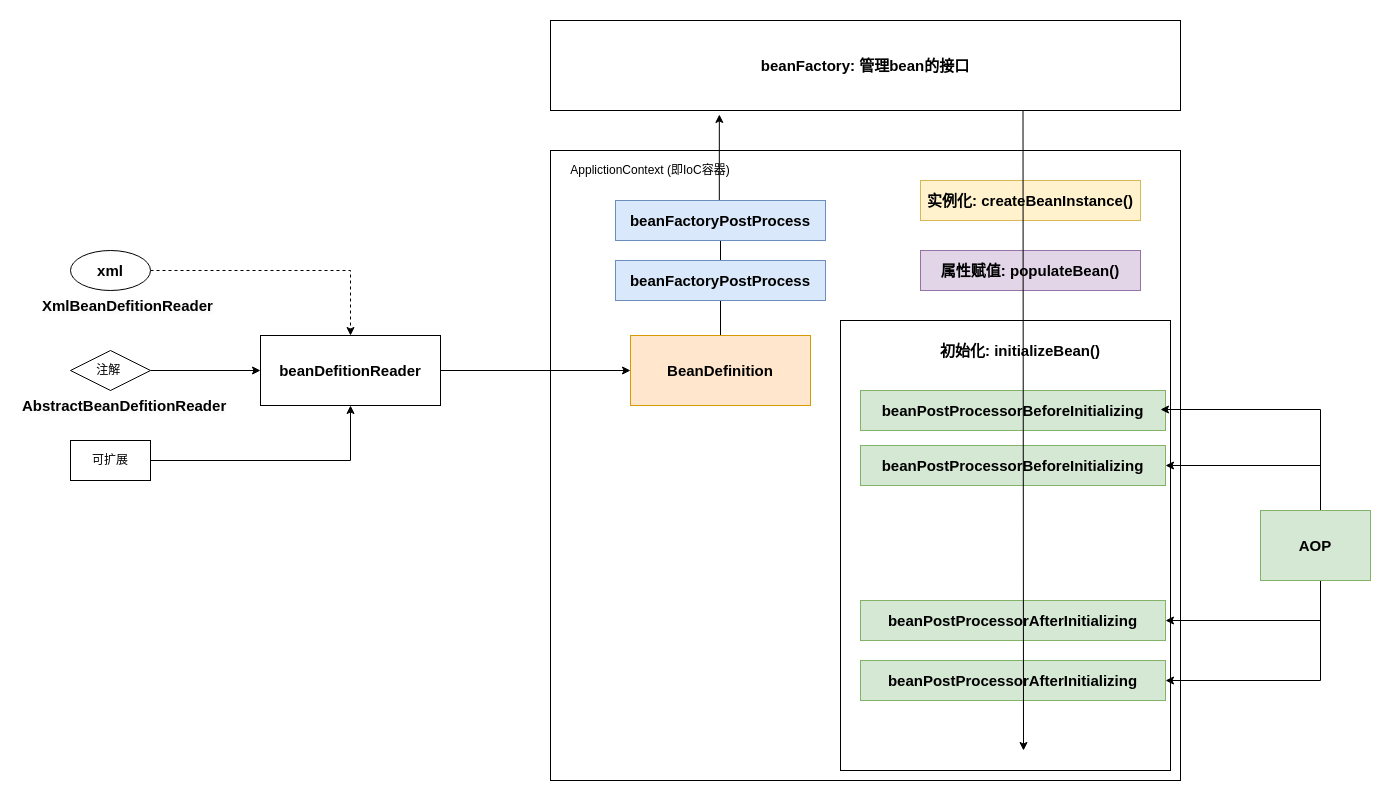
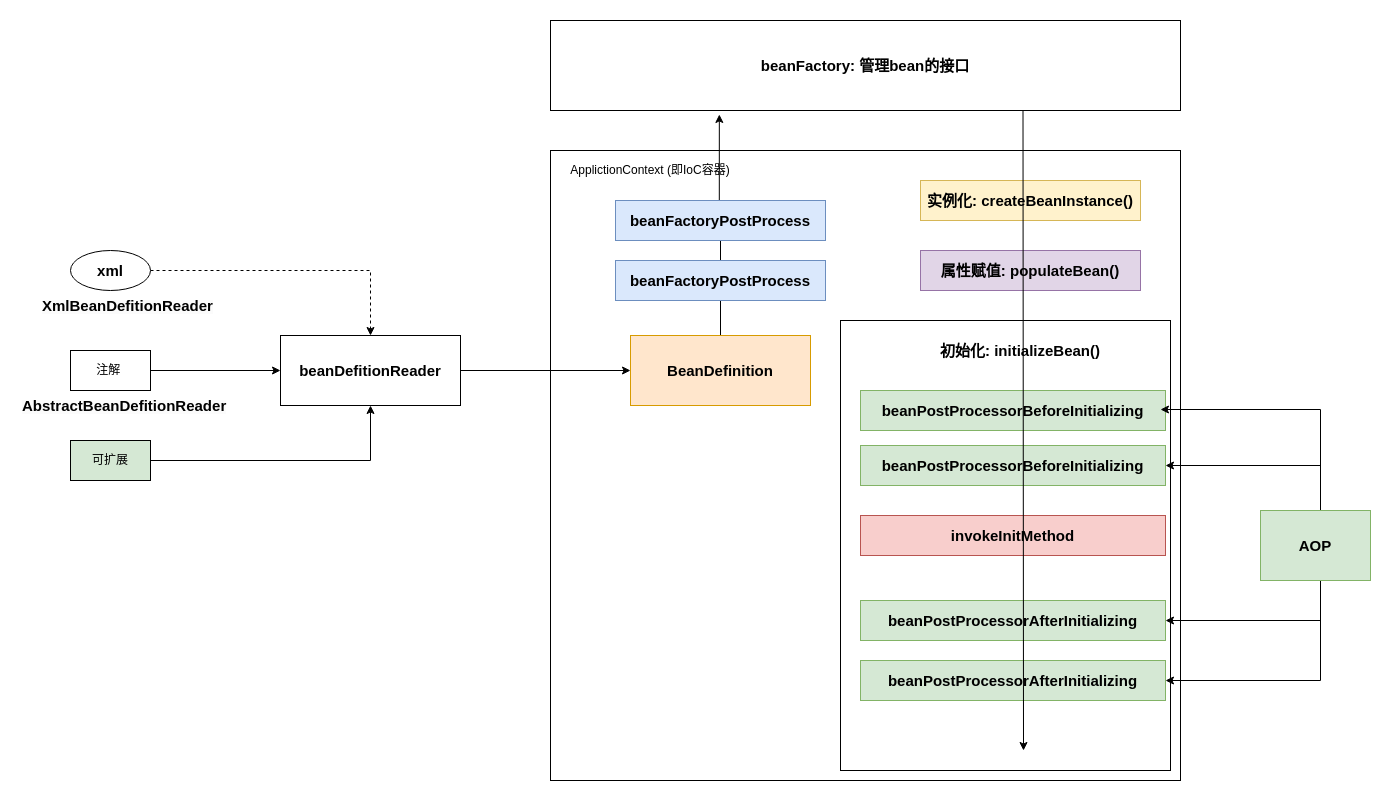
(111, 371) -> (111, 371)
(351, 371) -> (371, 371)
(111, 461) -> (111, 461)
none -> (1013, 536)
